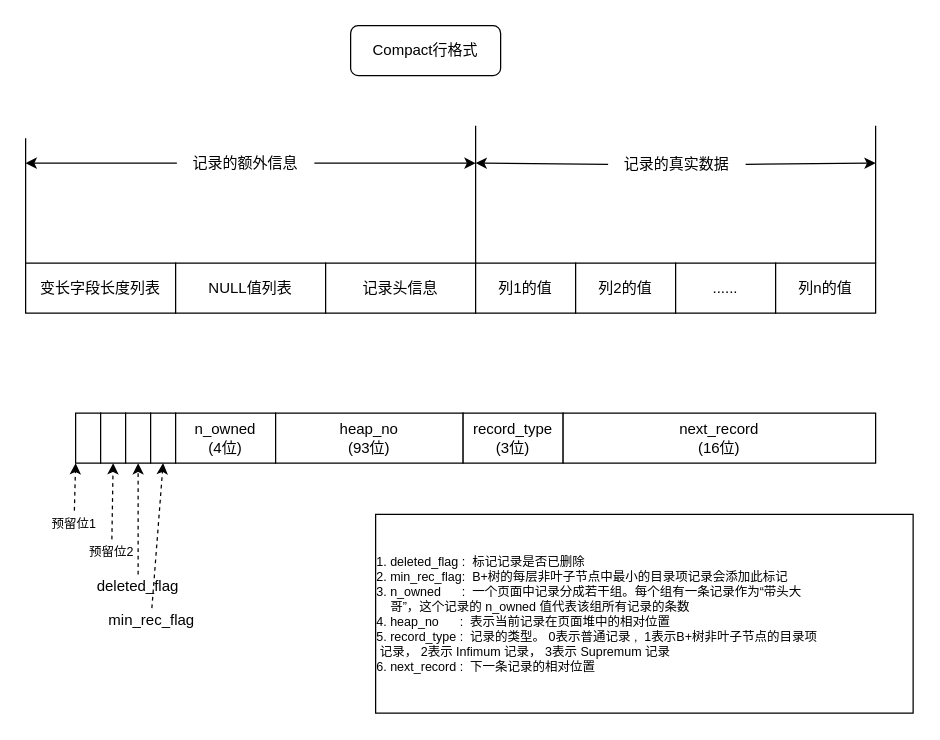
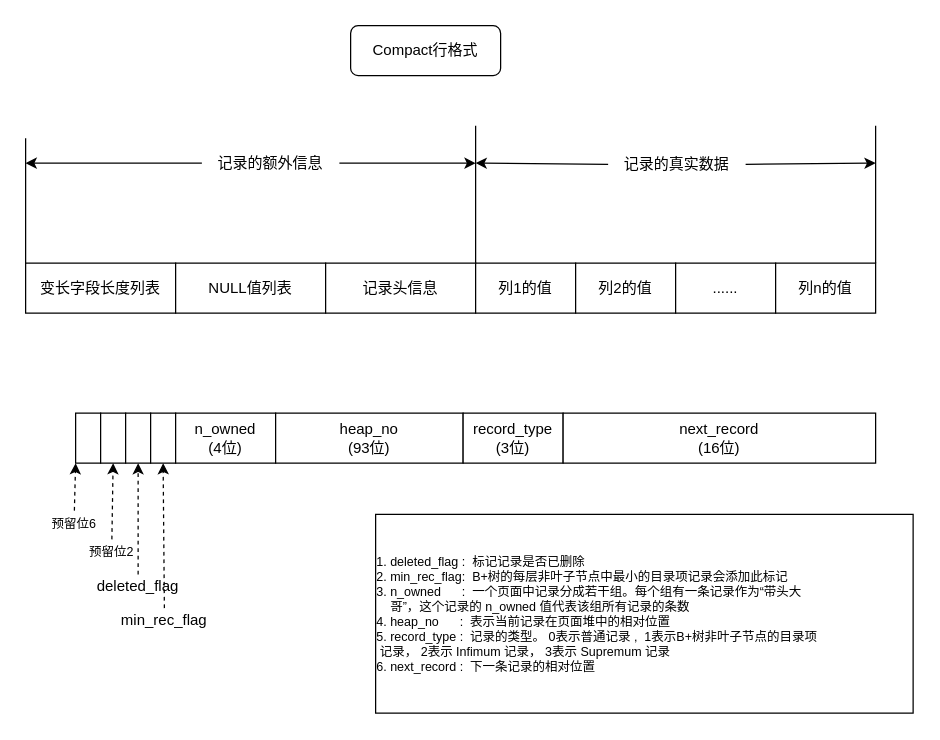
(246, 163) -> (271, 163)
(74, 523) -> (74, 523)
(152, 621) -> (164, 621)
